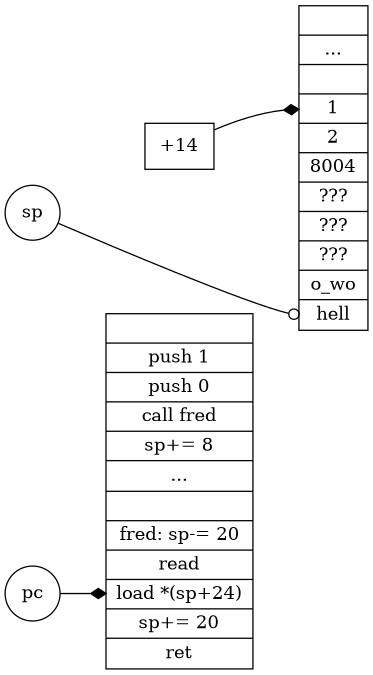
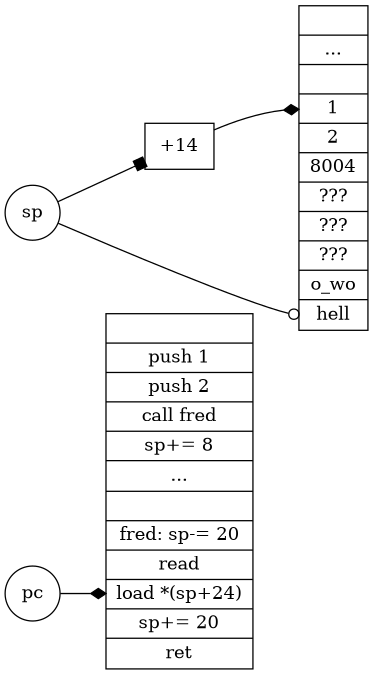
none -> (96, 184)
(179, 387) -> (179, 387)
